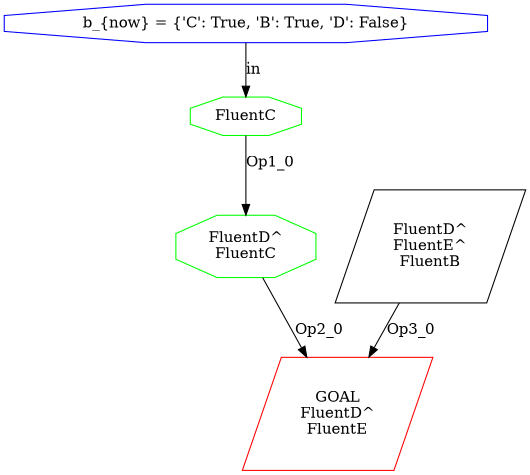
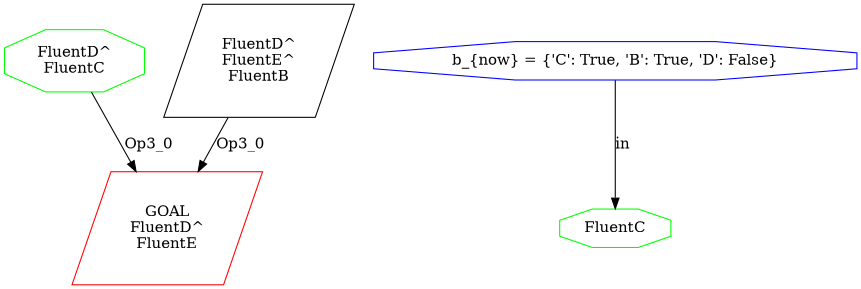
(246, 170) -> none
(319, 330) -> (149, 145)
